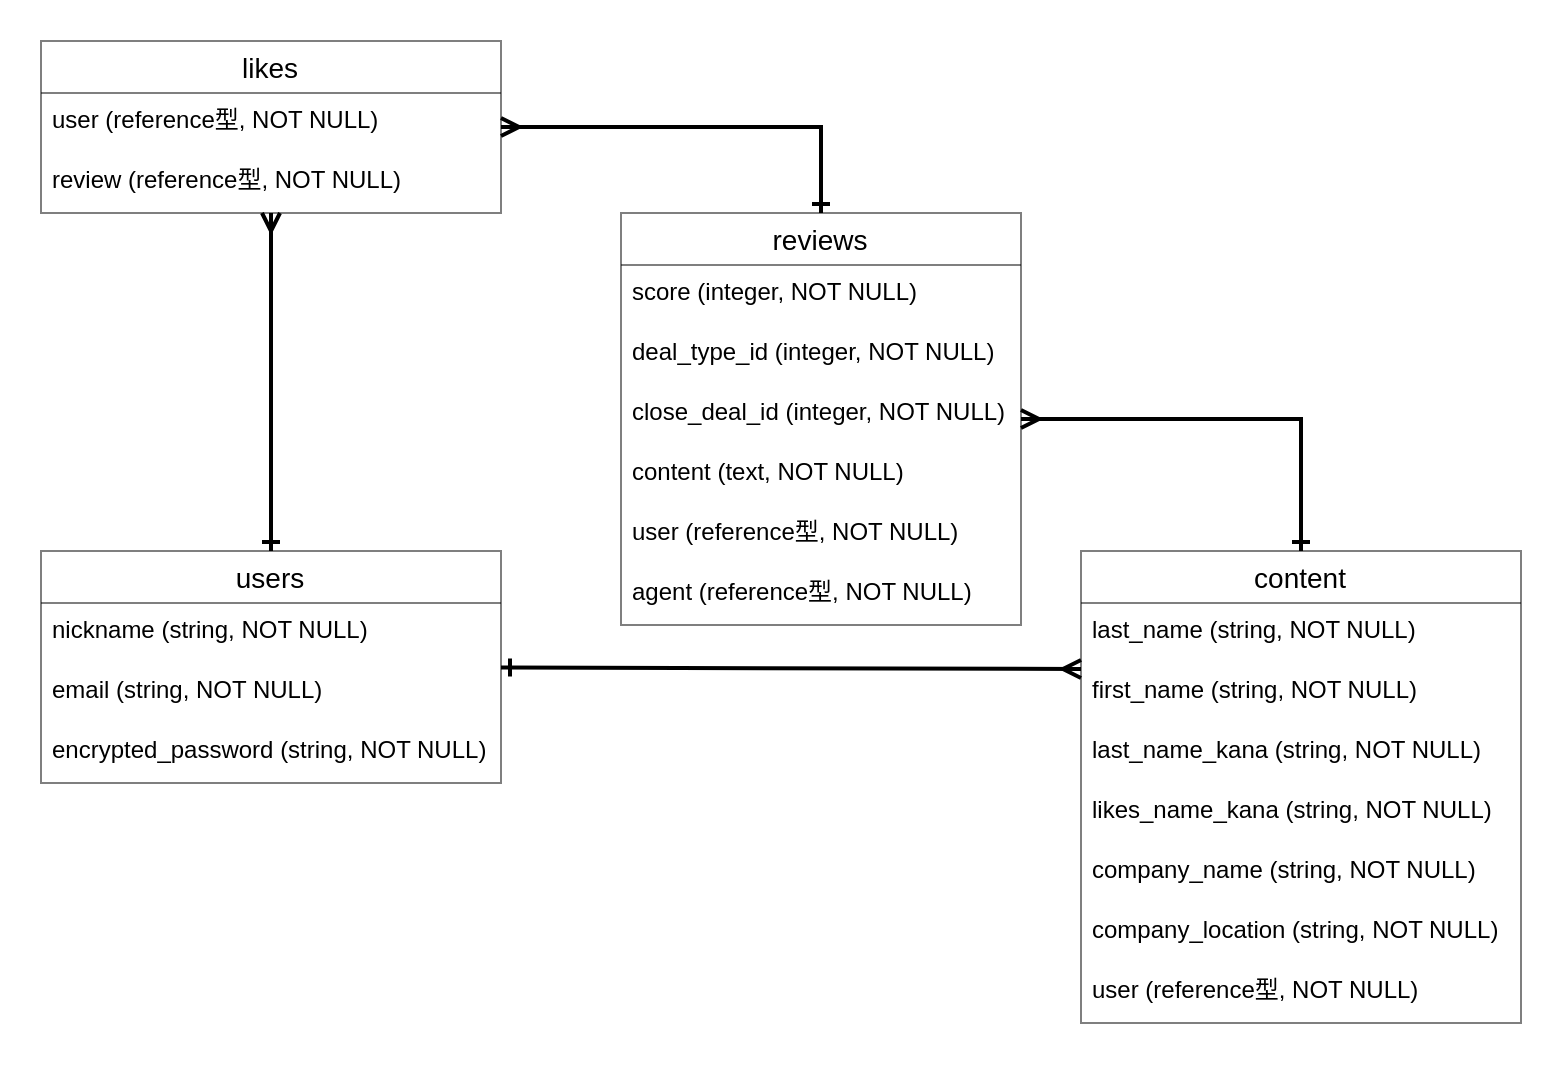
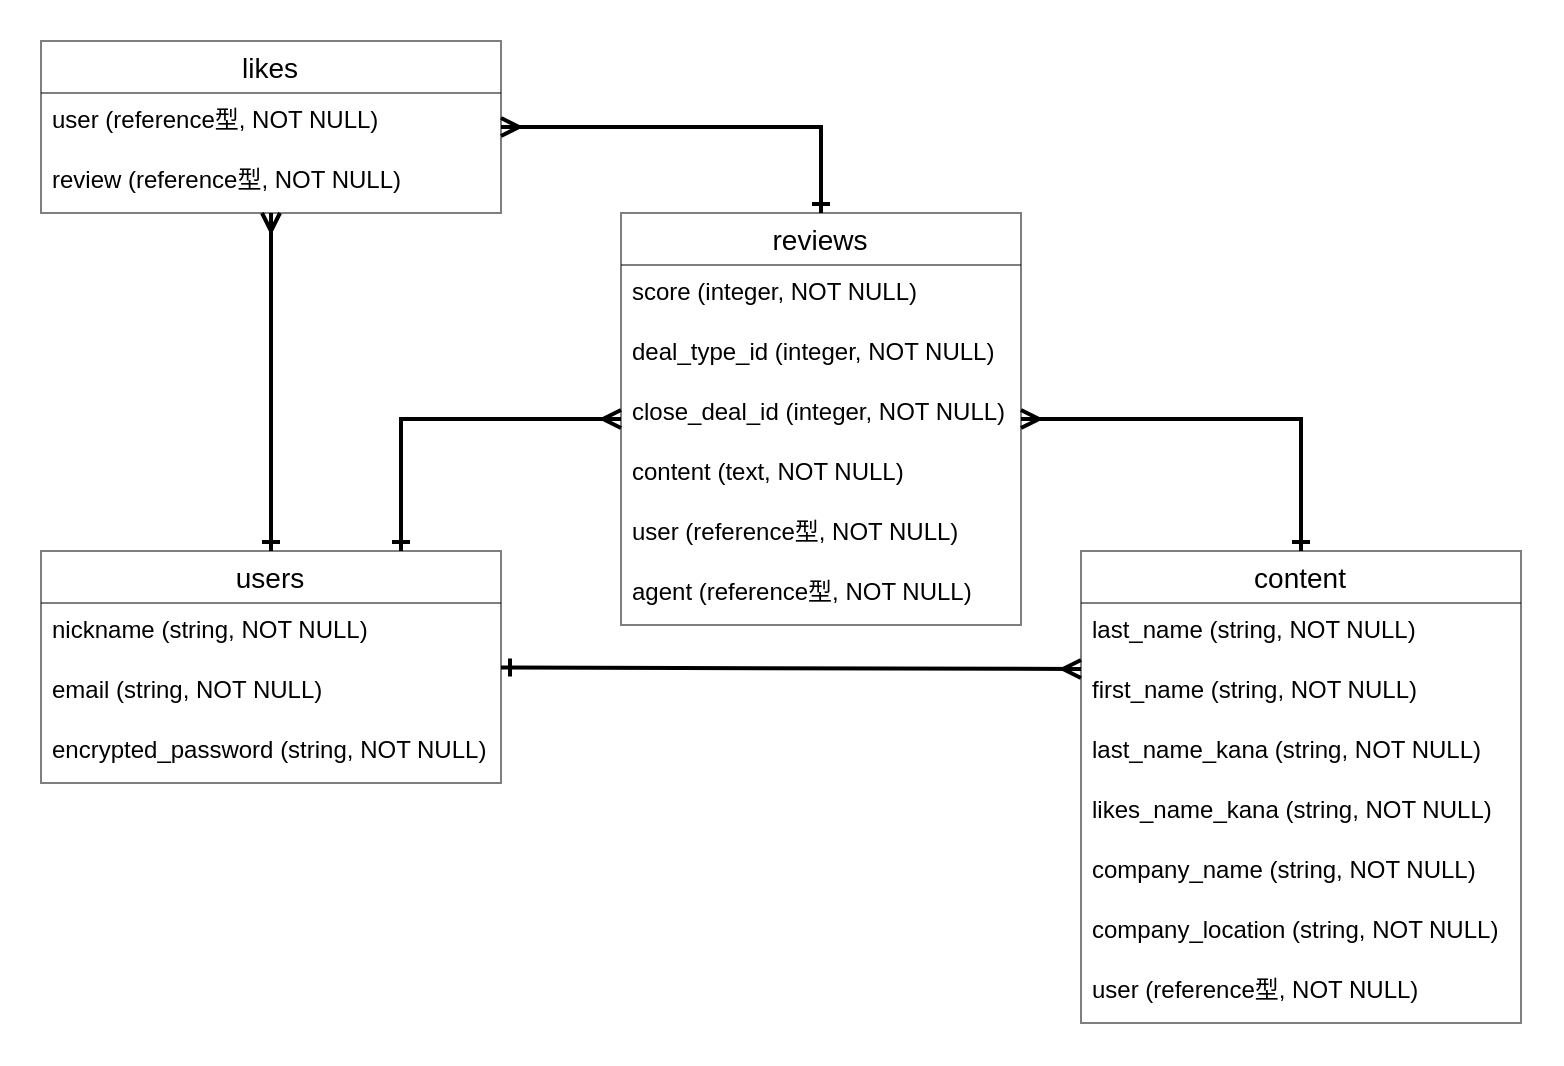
none -> (443, 419)
